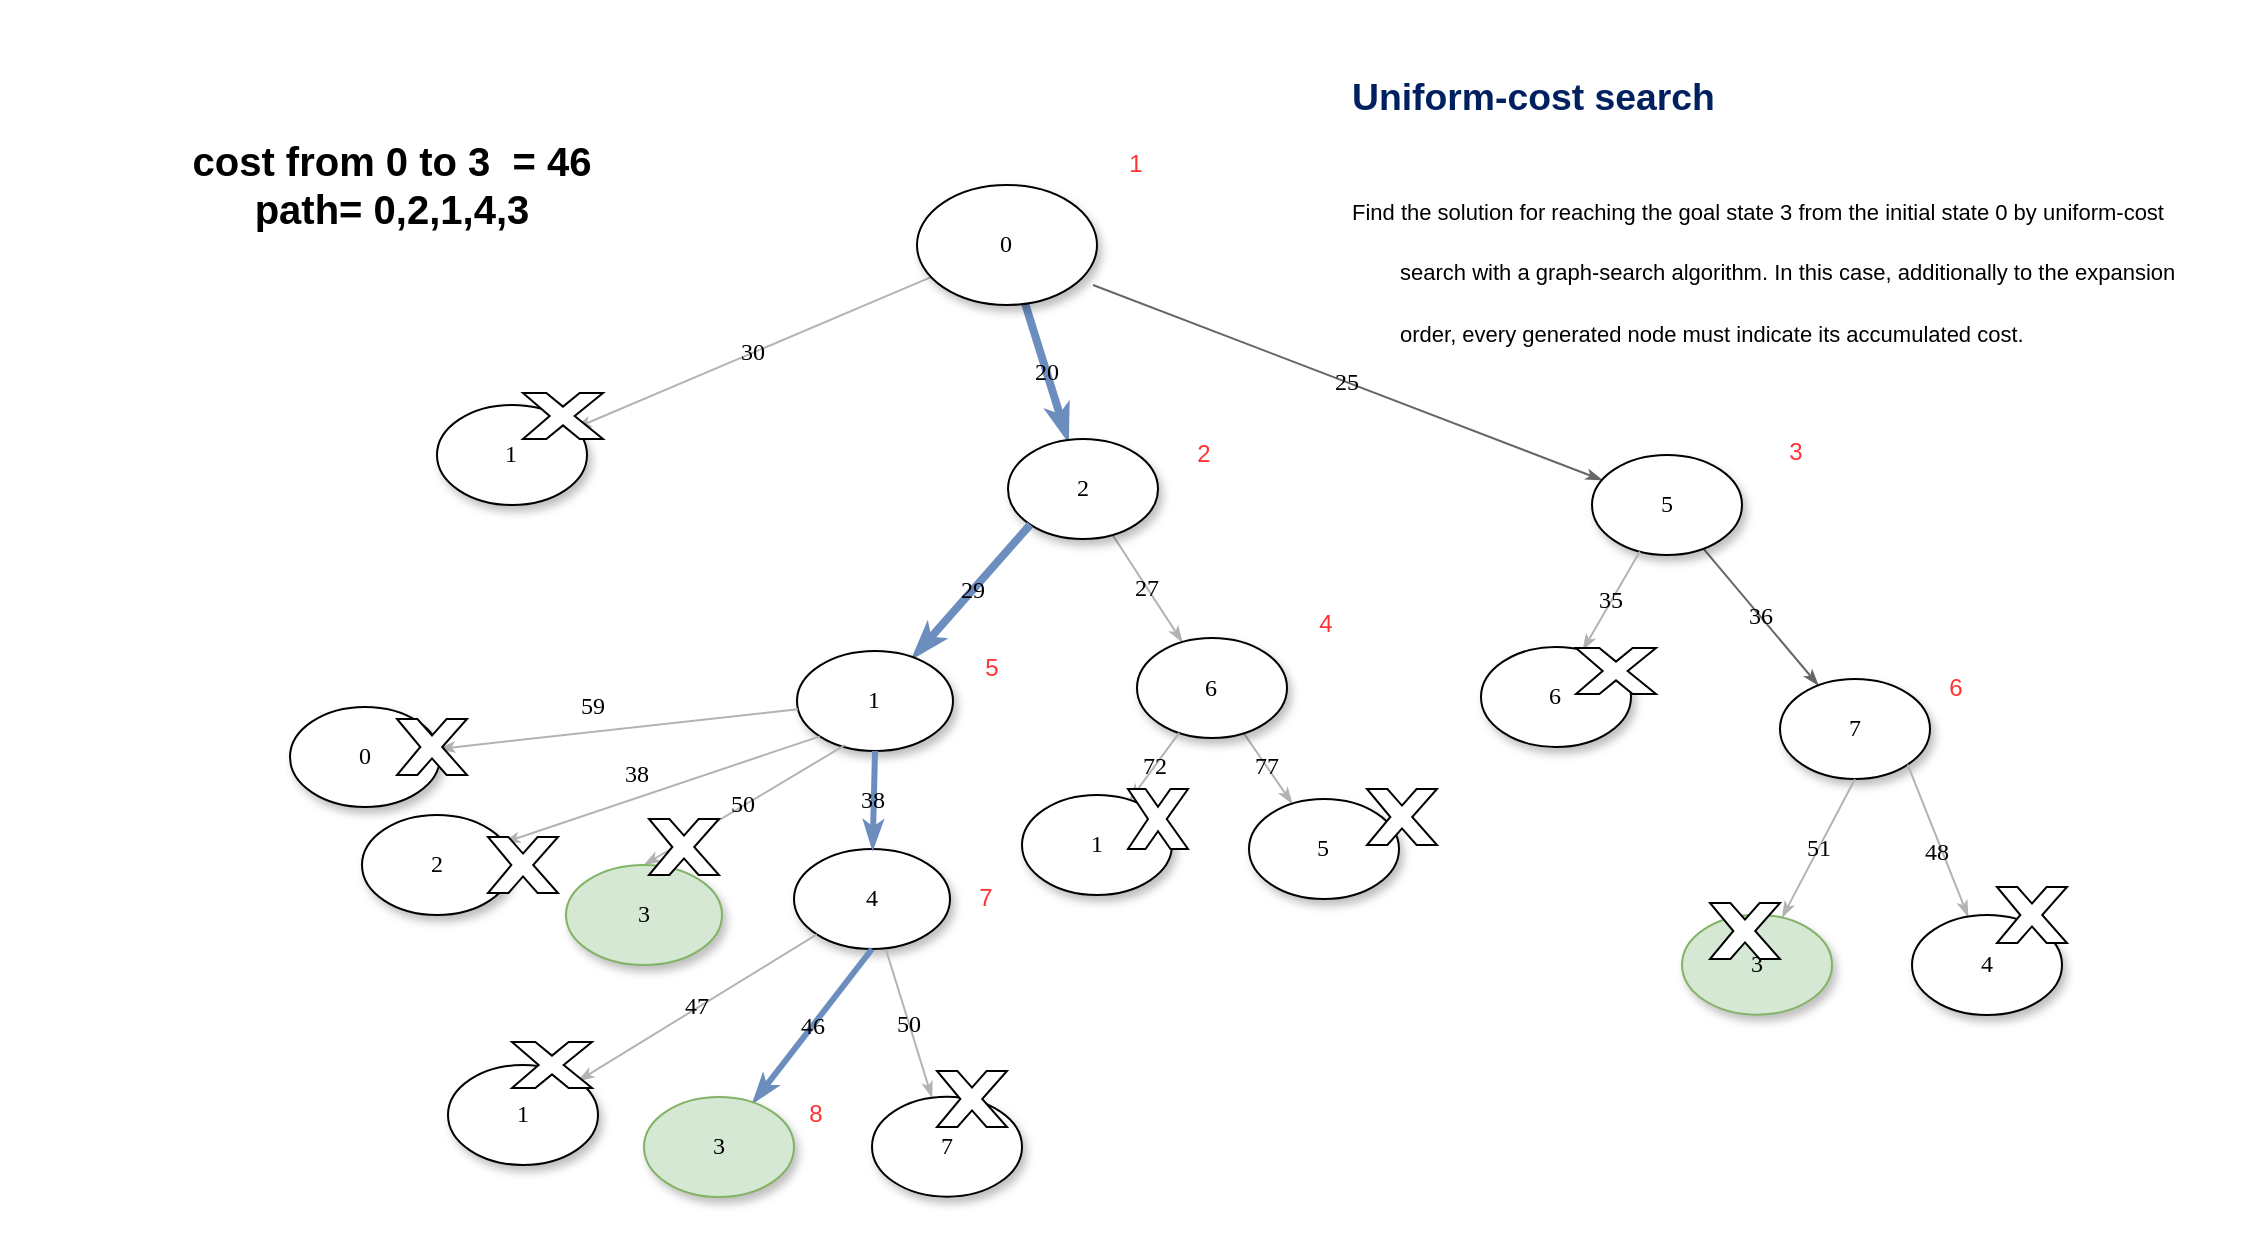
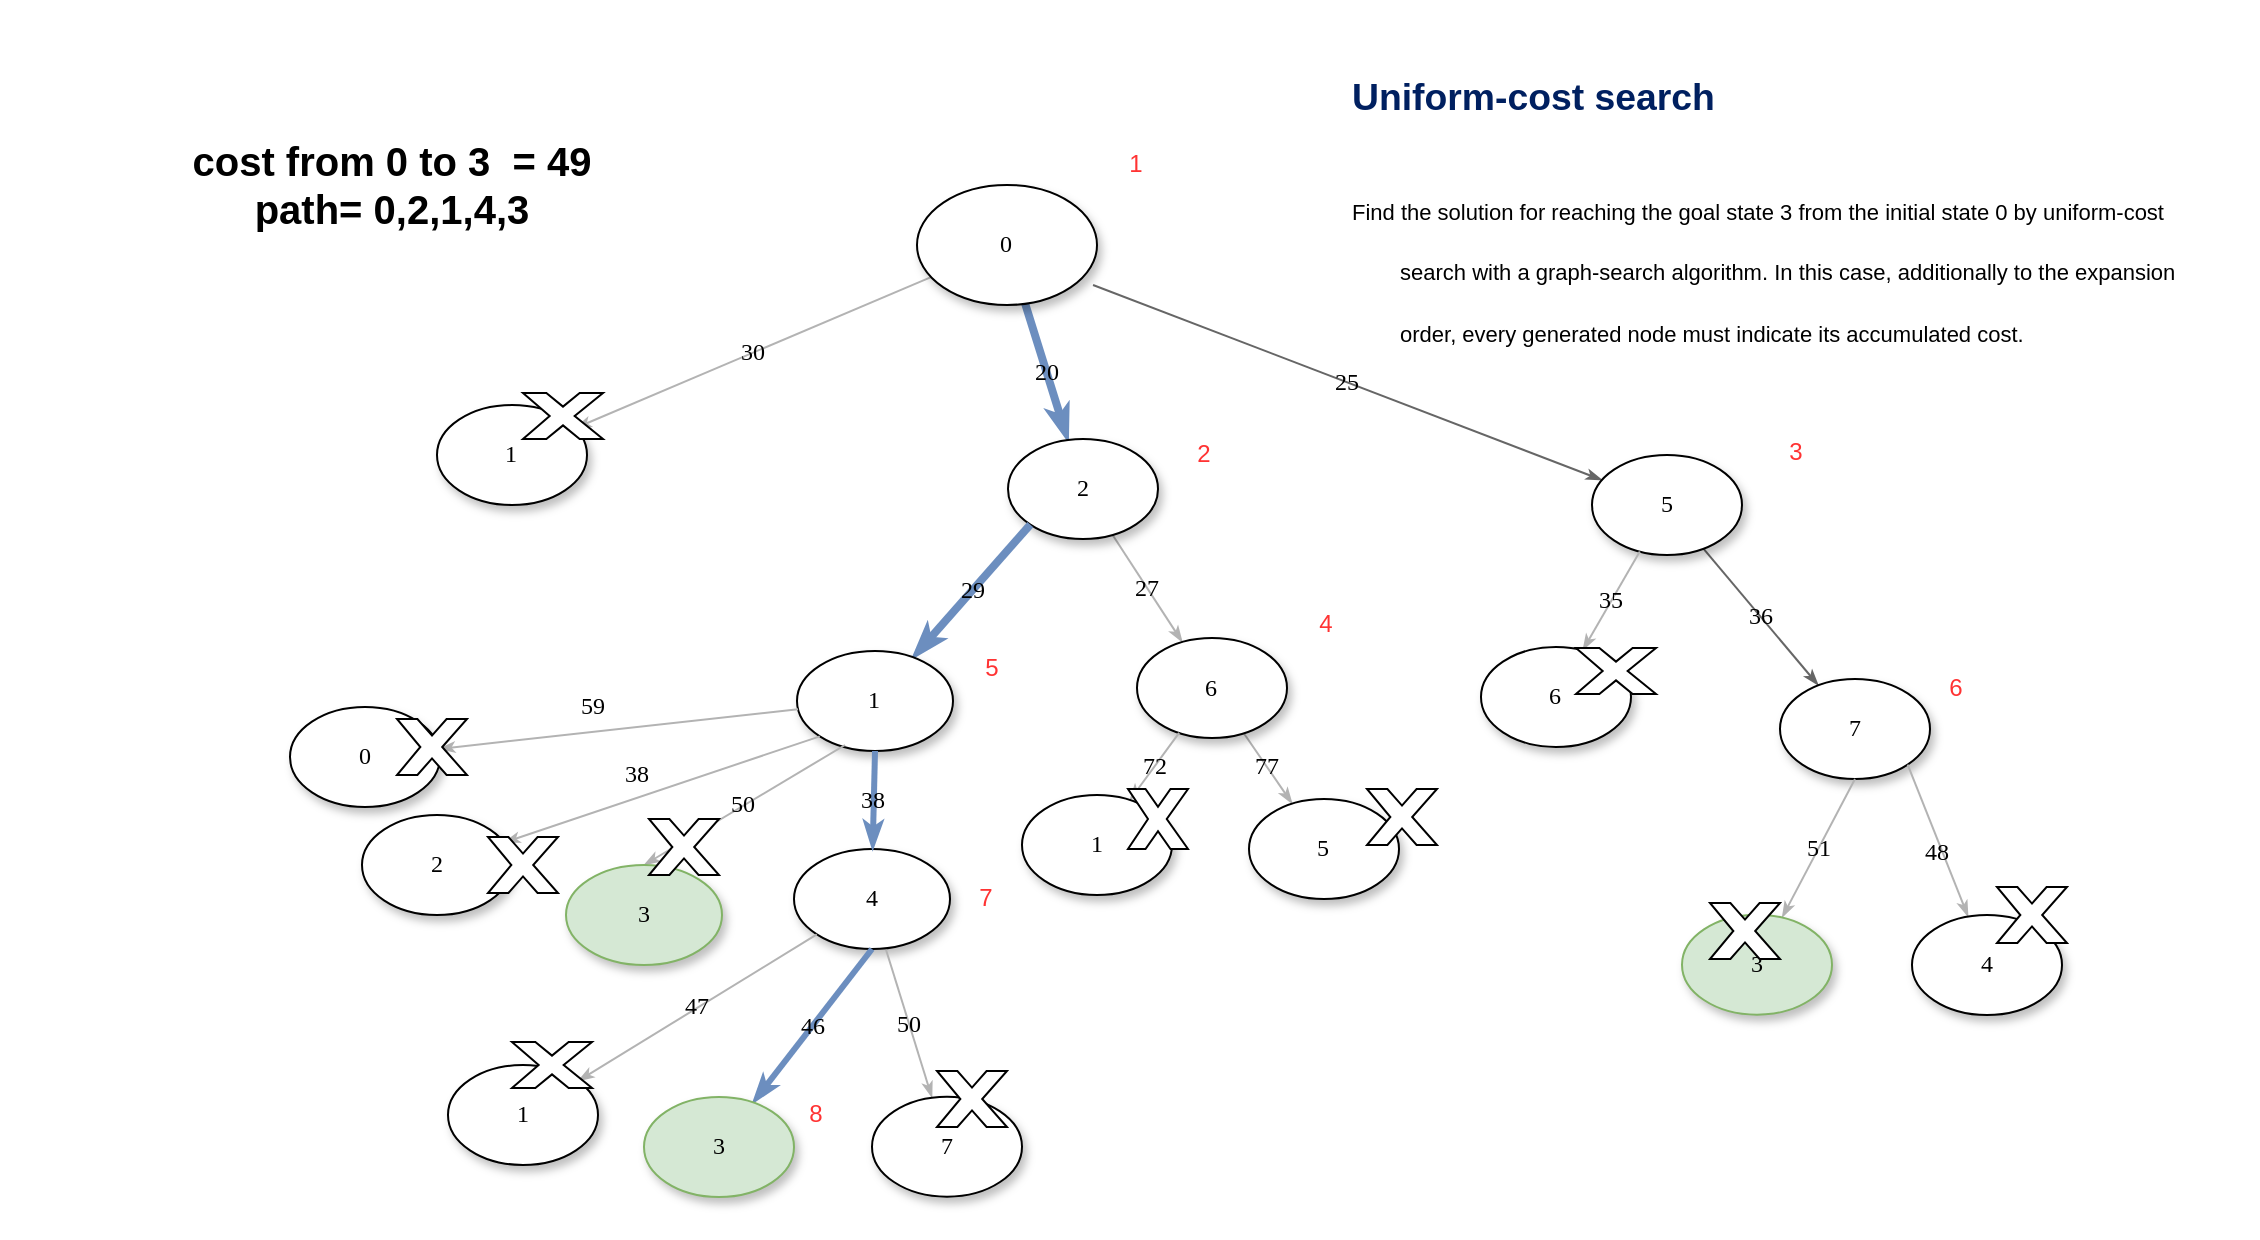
(393, 185) -> (393, 185)
